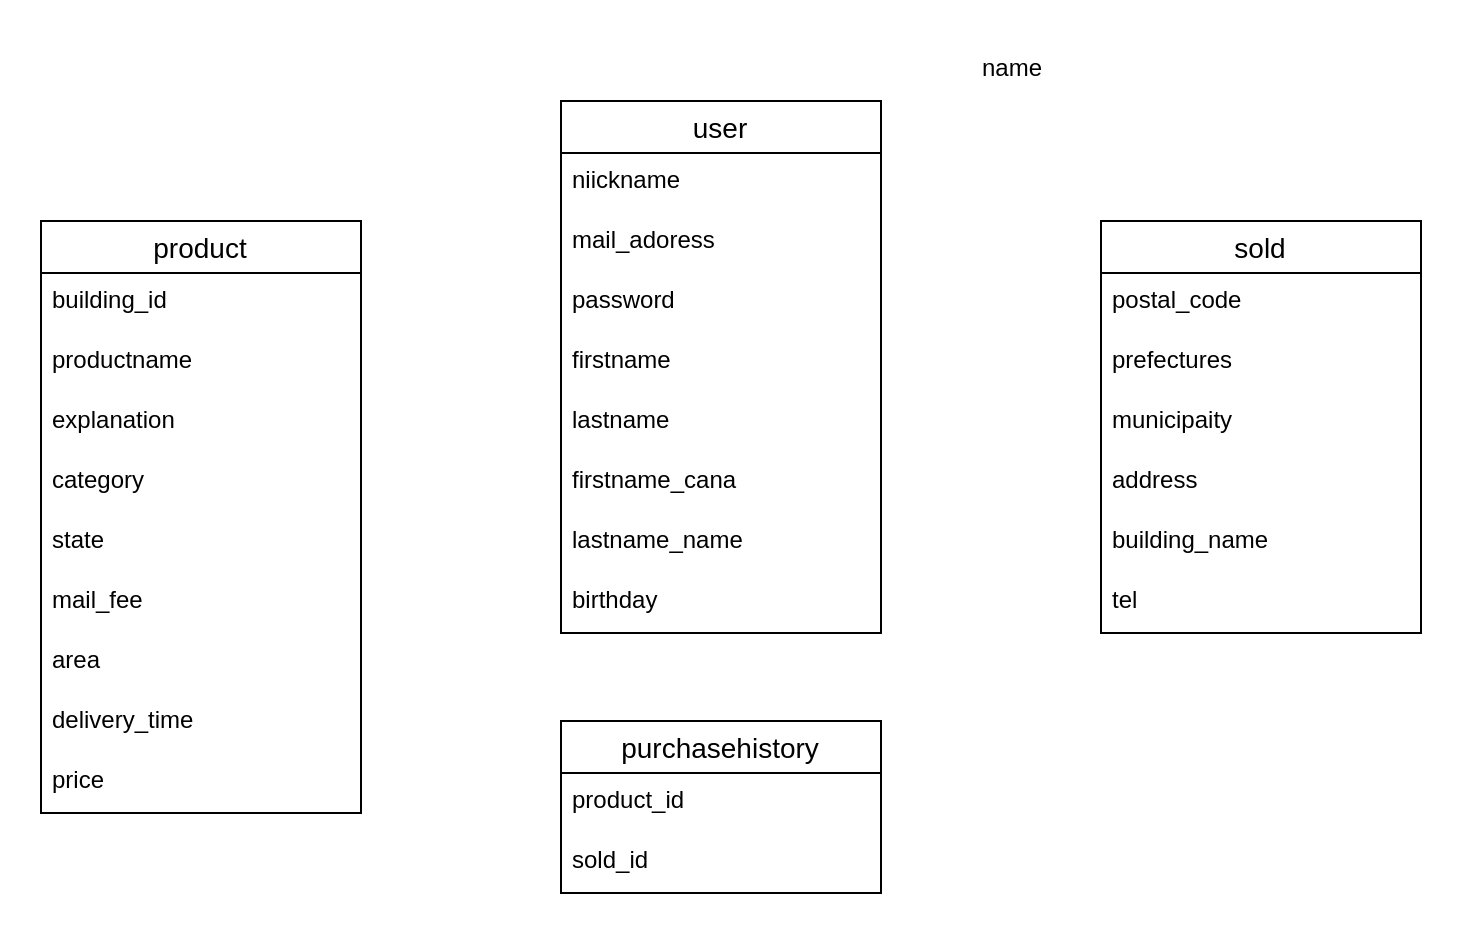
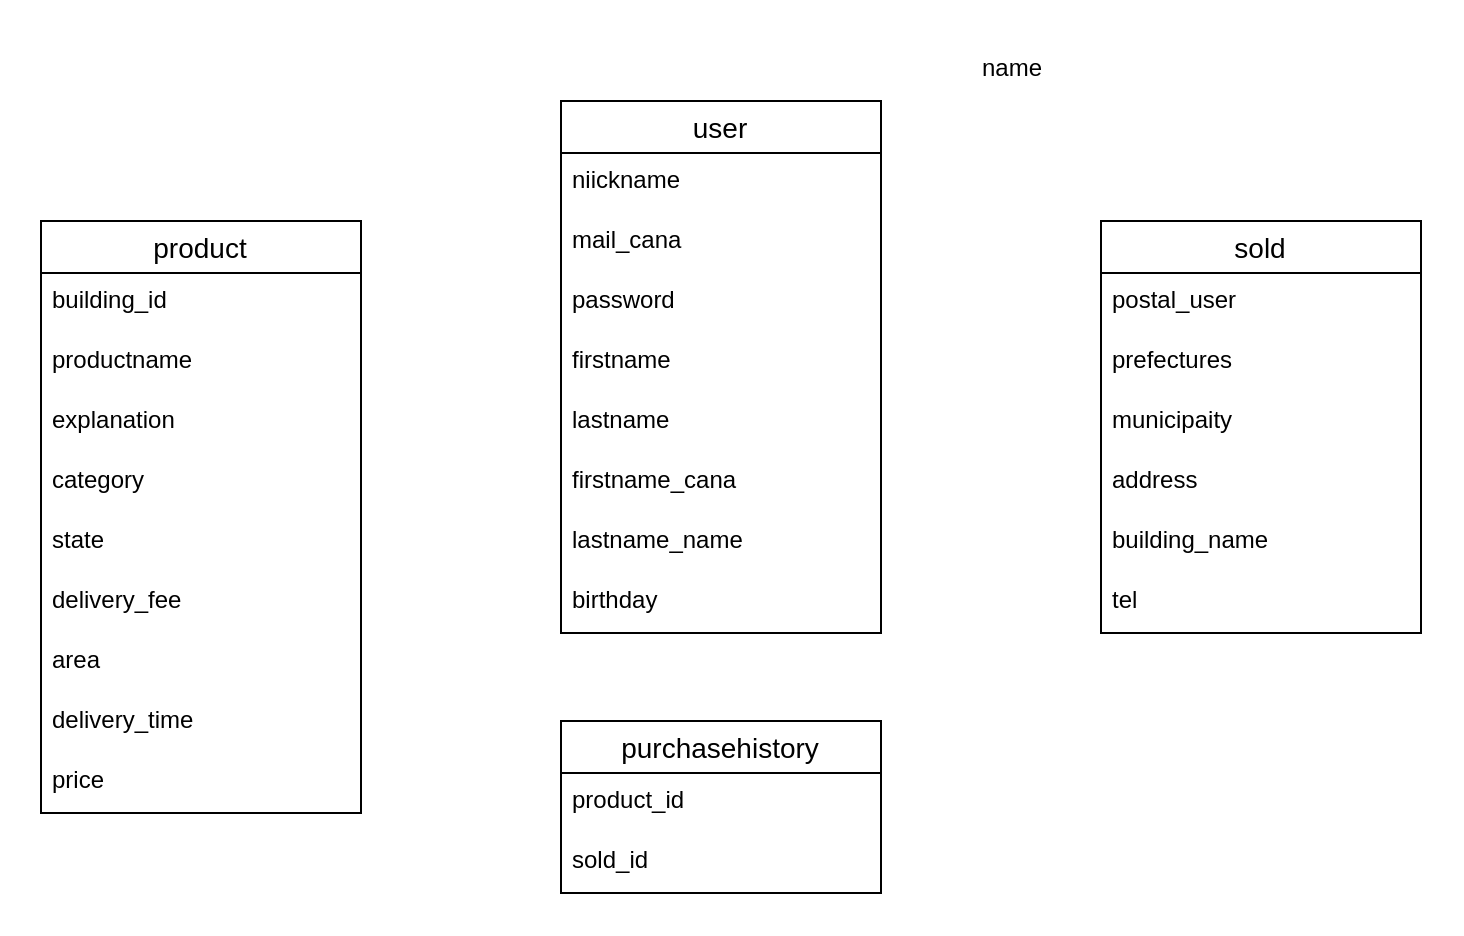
(646, 240) -> (626, 240)
(1183, 300) -> (1183, 300)
(100, 600) -> (126, 600)
